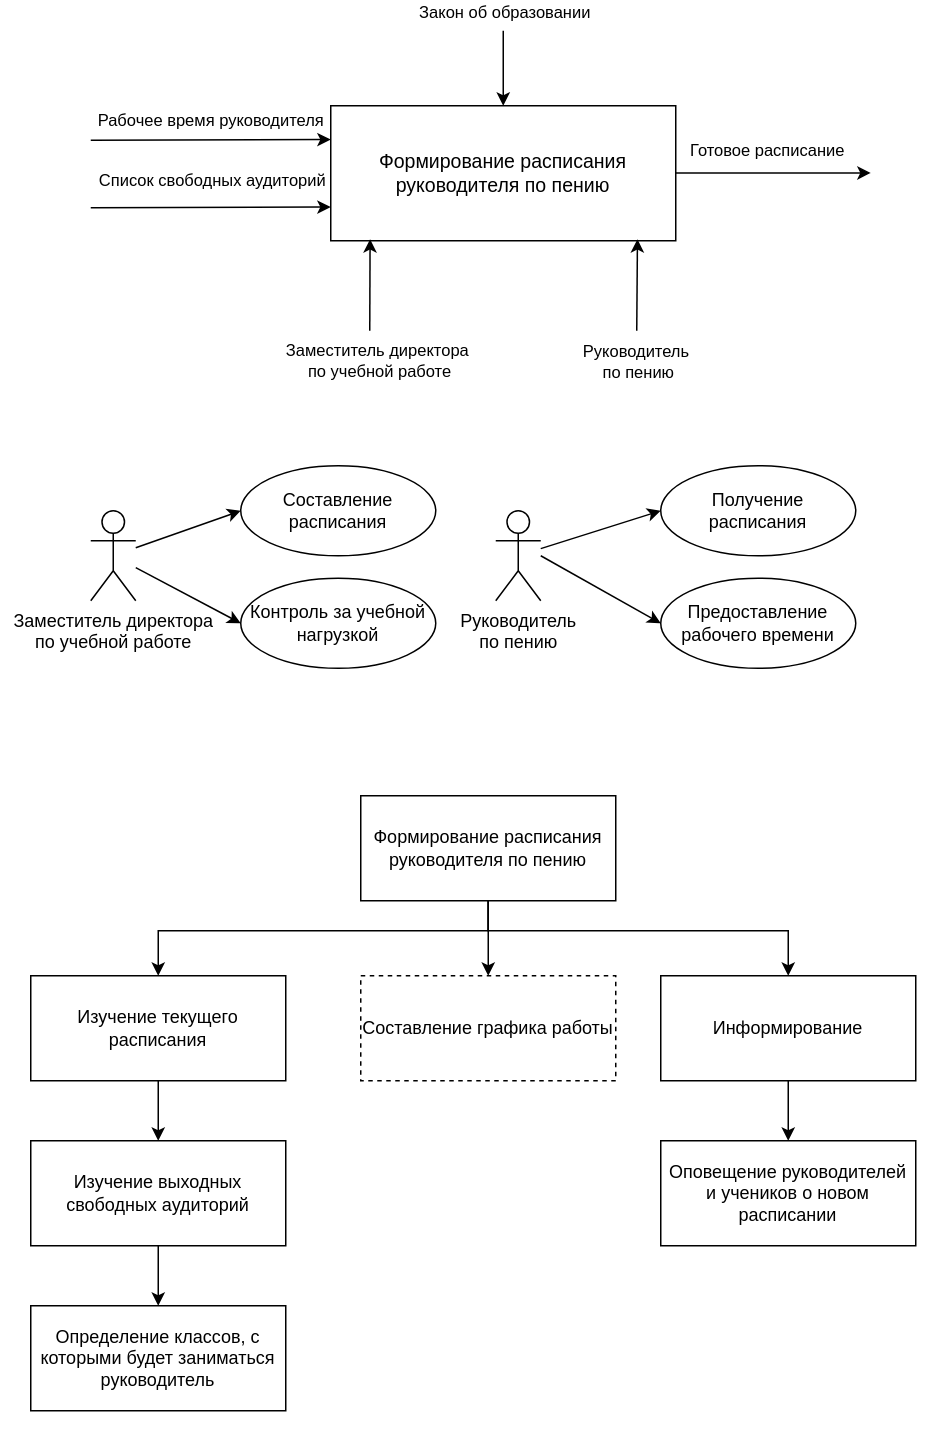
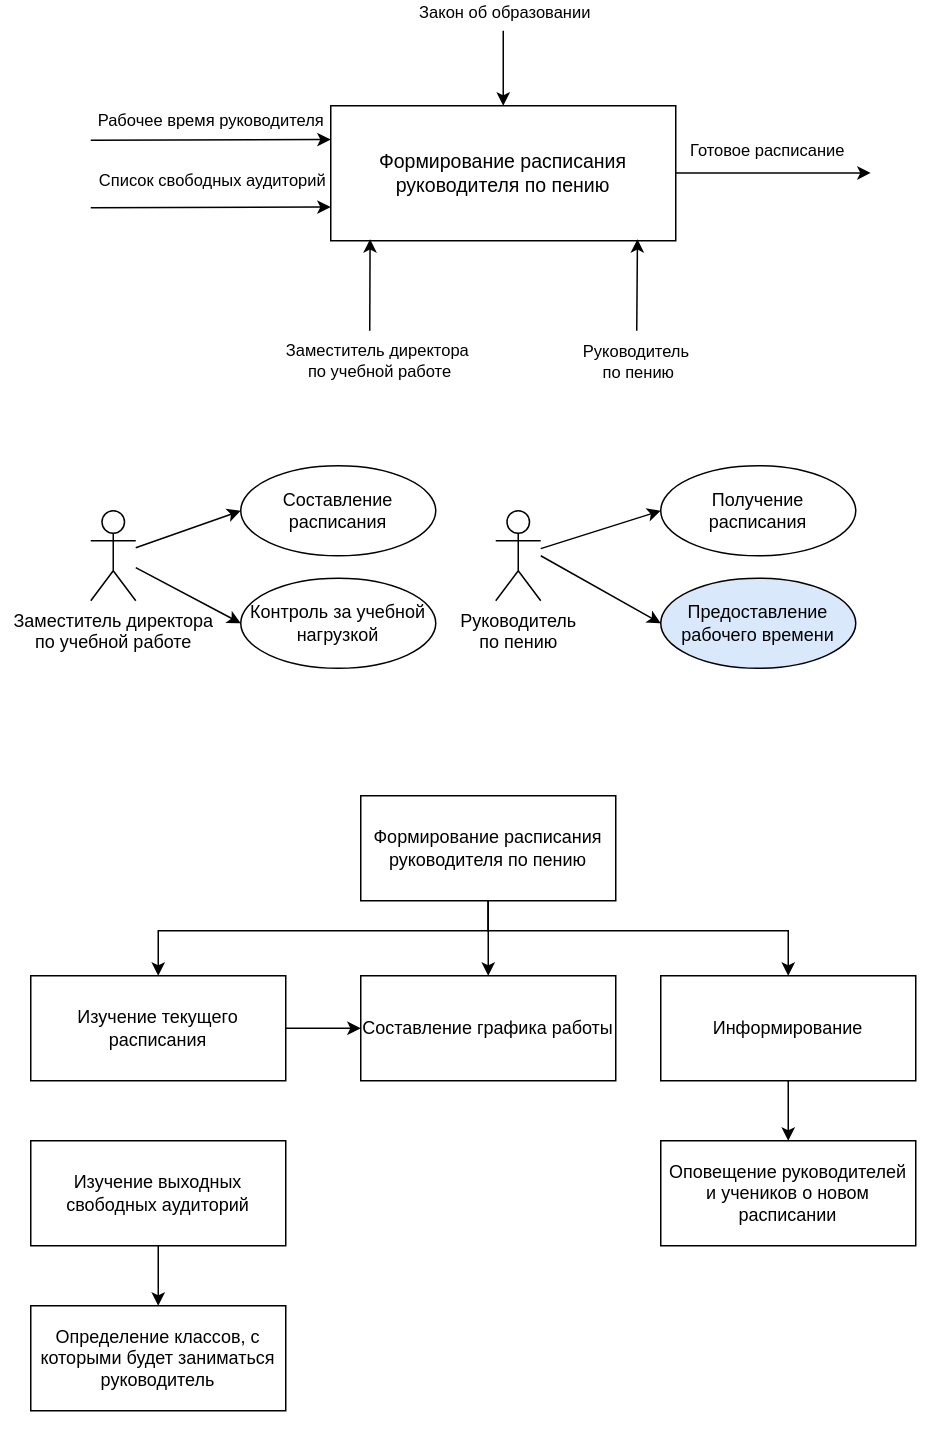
(758, 623) -> (758, 623)
(488, 1028) -> (488, 1028)
(158, 1106) -> (318, 1028)
